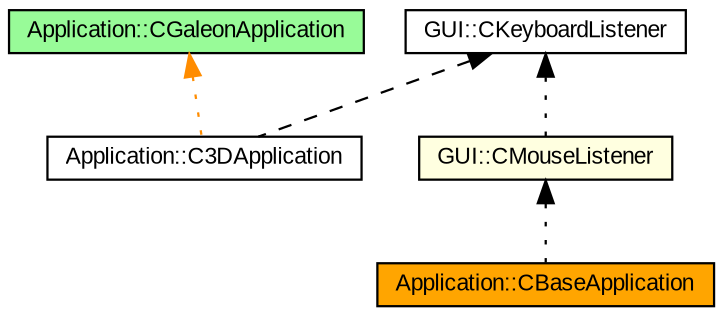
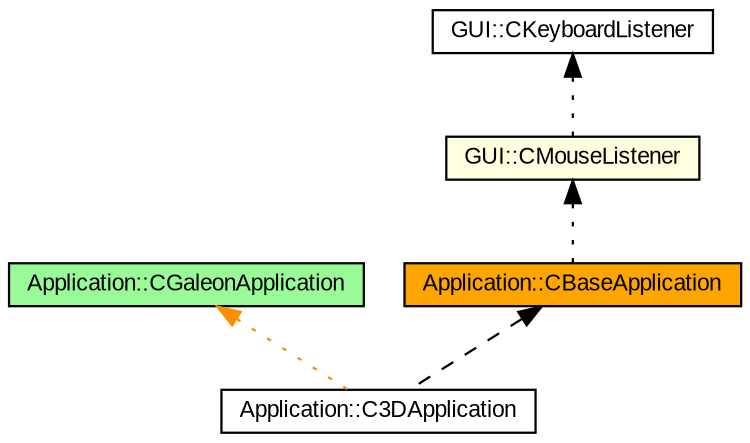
(364, 99) -> (466, 354)
